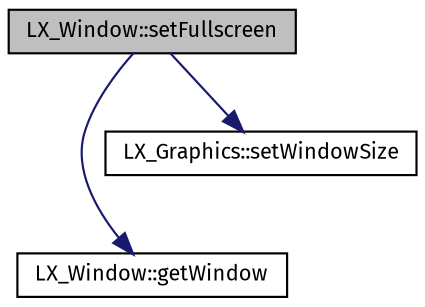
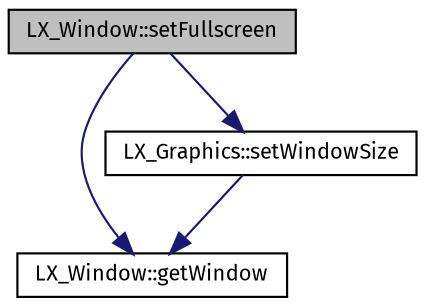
none -> (214, 206)
